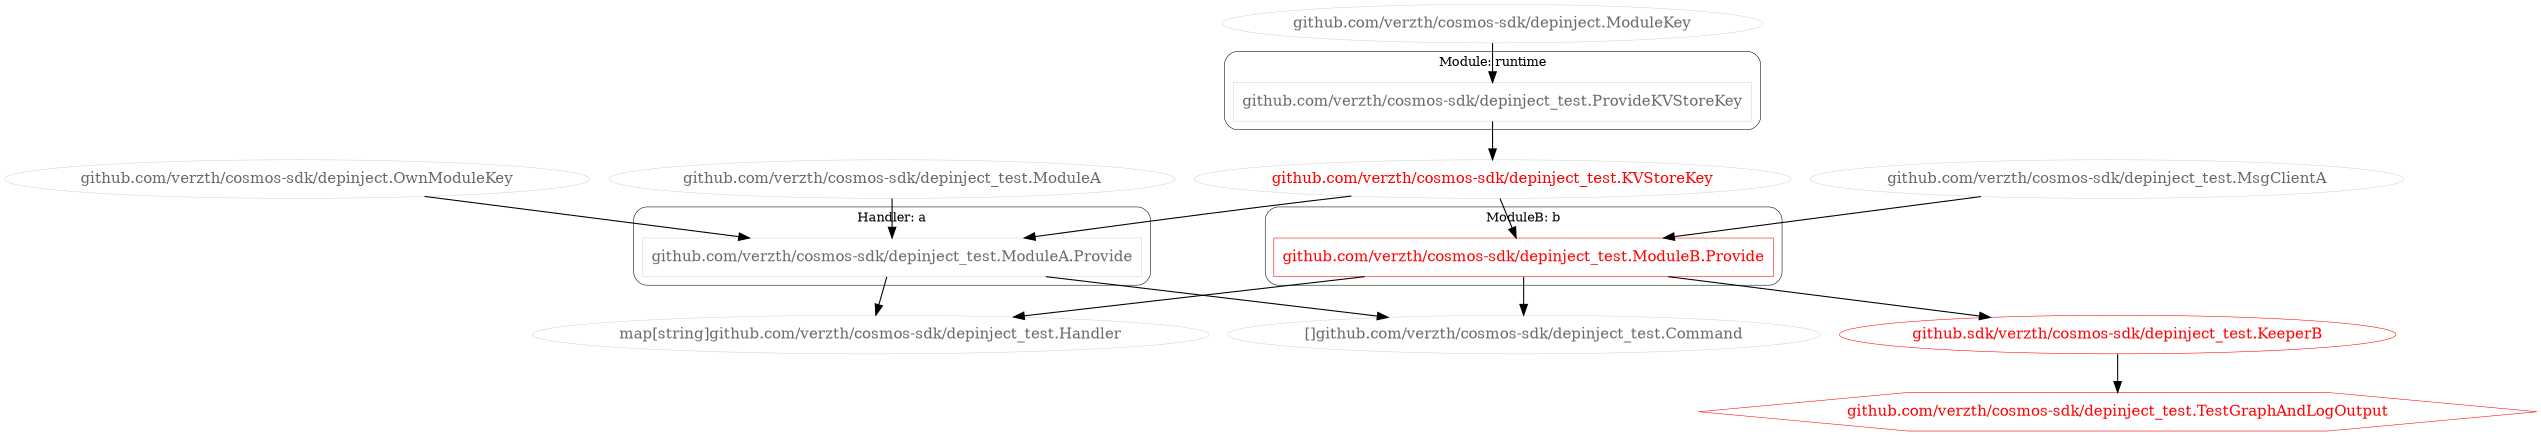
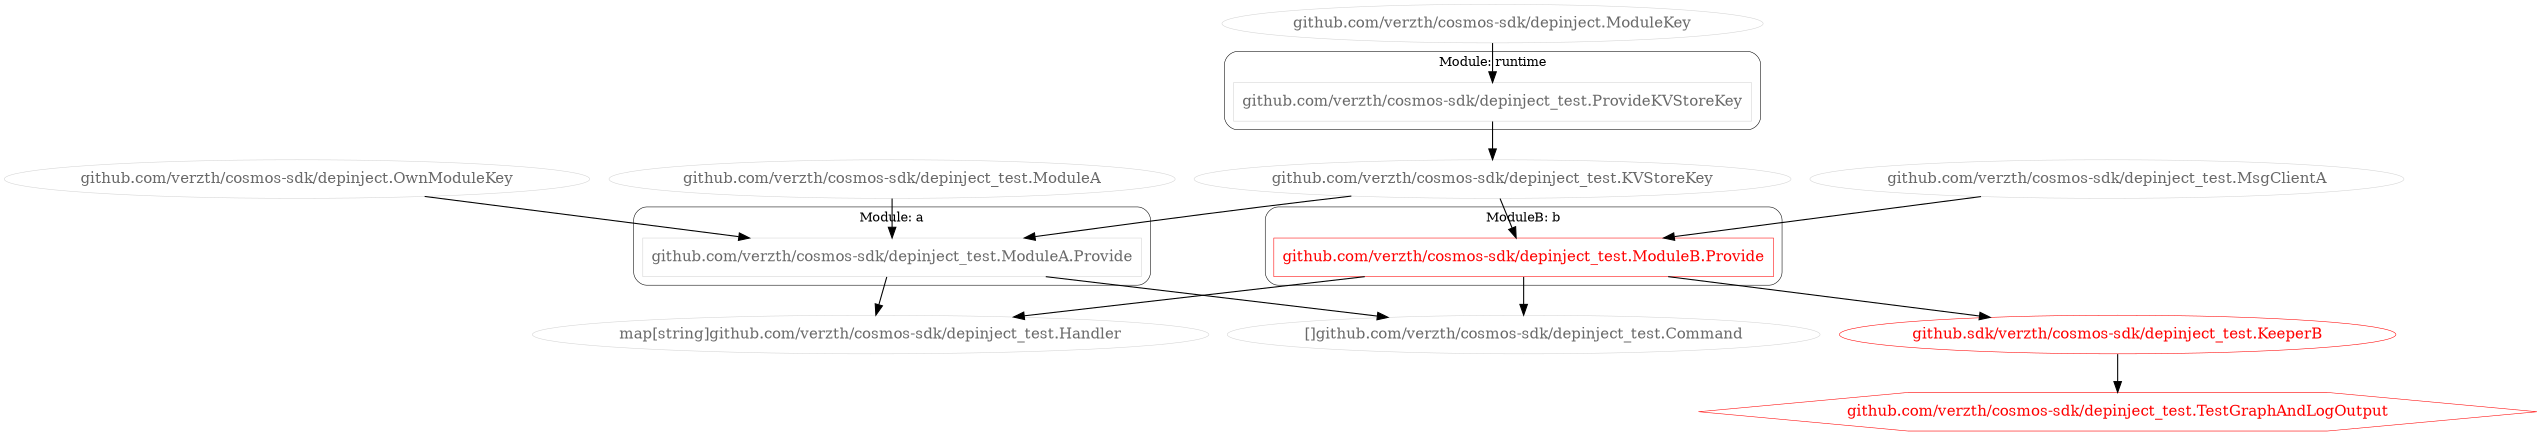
(1493, 179) -> (1493, 179)
(892, 218) -> (892, 218)
